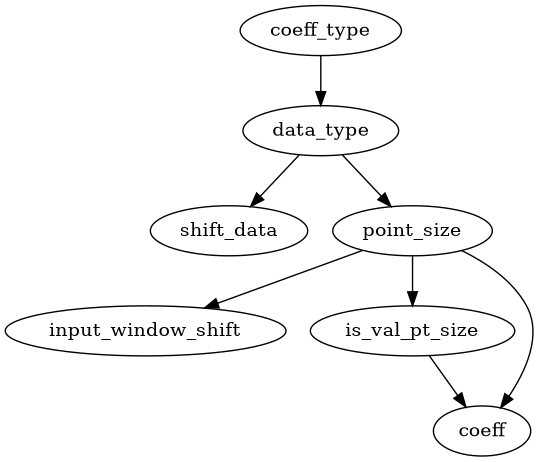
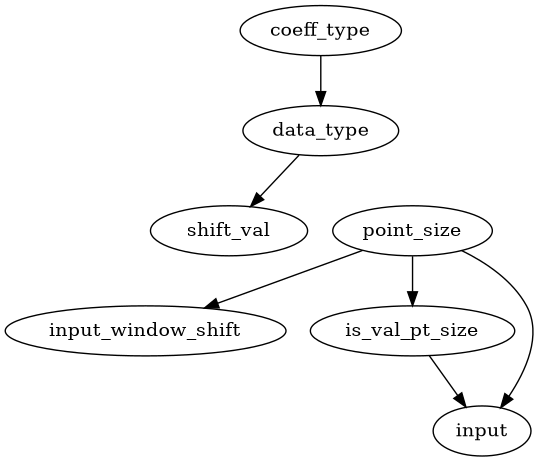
(362, 176) -> none
(229, 231) -> (229, 231)
(482, 431) -> (482, 431)
